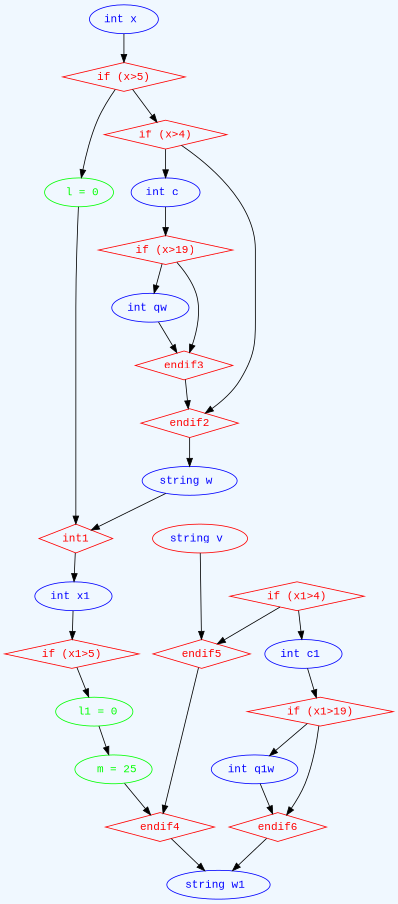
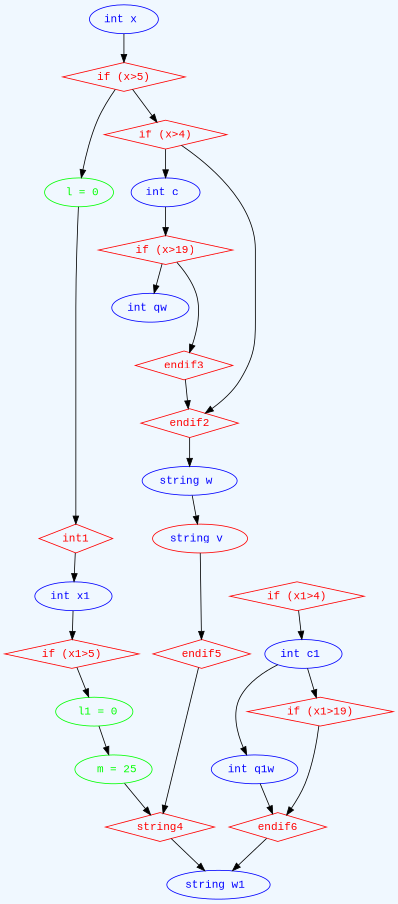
(166, 334) -> none
(132, 510) -> (194, 506)
(252, 623) -> none
(292, 737) -> (240, 698)
(160, 827) -> (160, 827)
